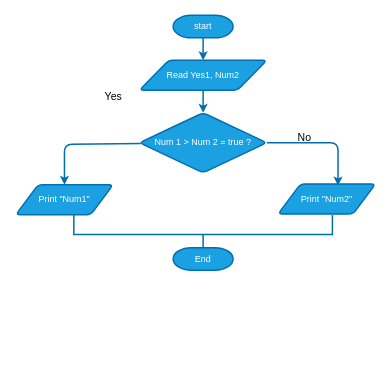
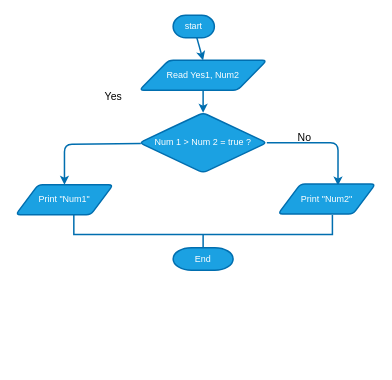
(203, 27) -> (194, 27)
